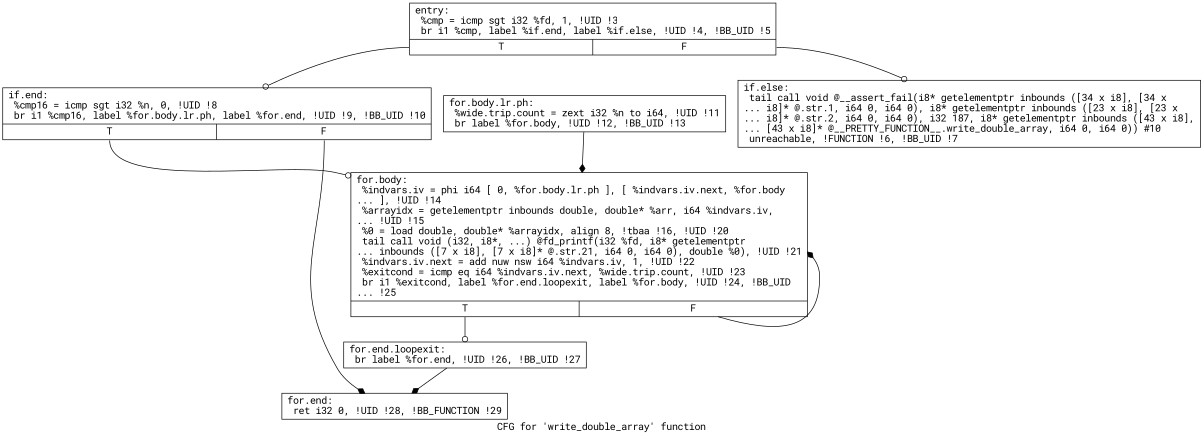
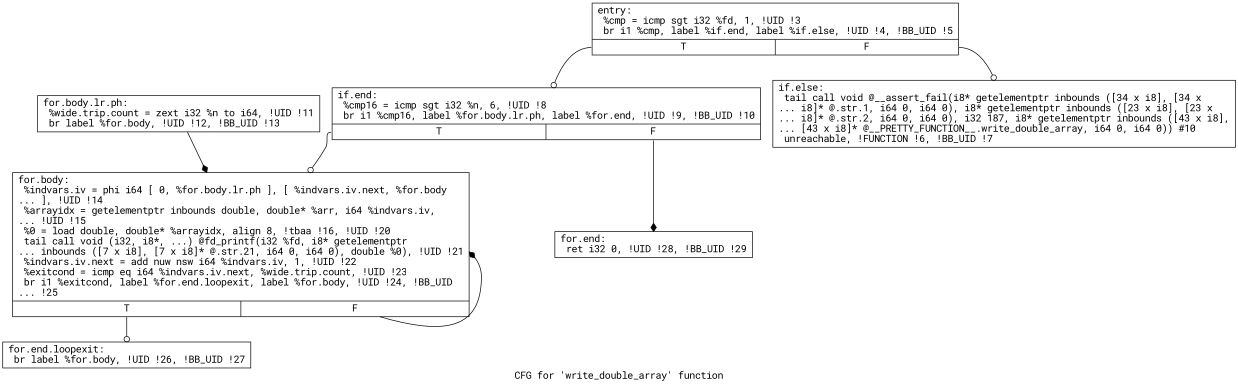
(113, 106) -> (442, 106)
(465, 360) -> (127, 360)
(433, 378) -> none
(395, 411) -> (654, 249)
